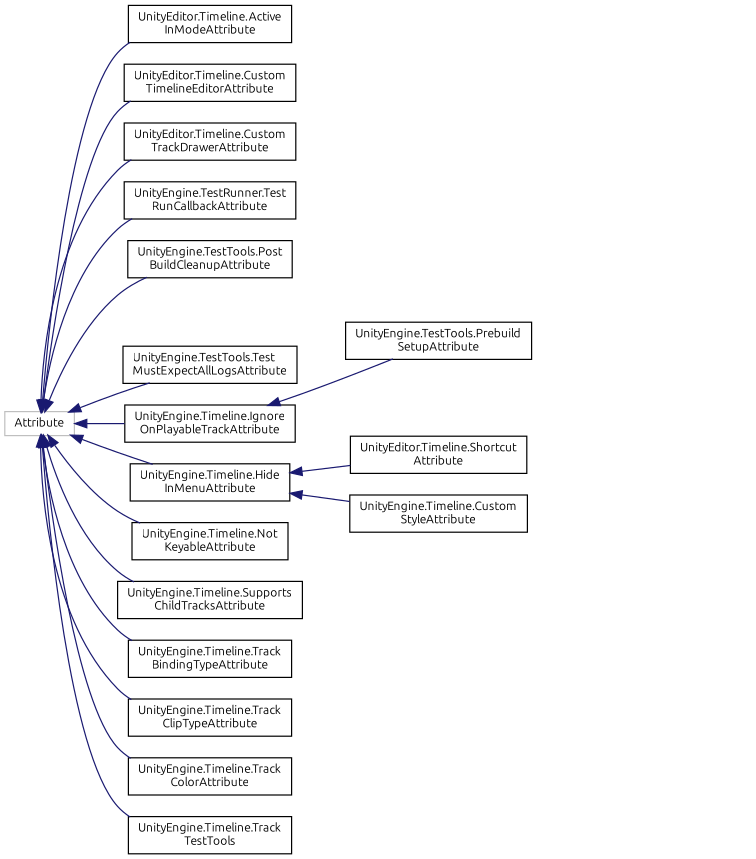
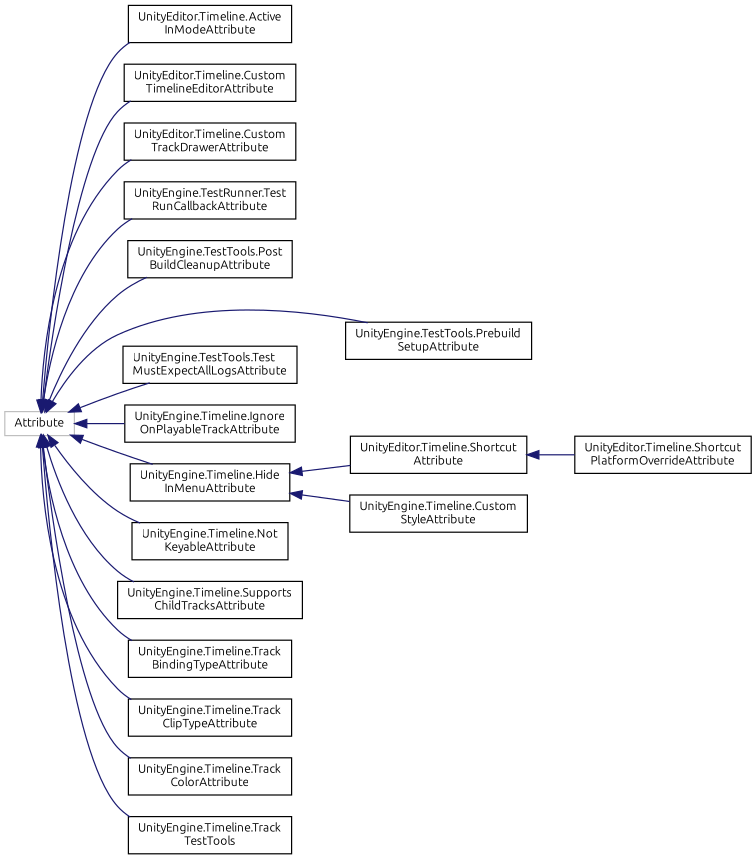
(336, 381) -> (194, 314)
none -> (663, 455)
